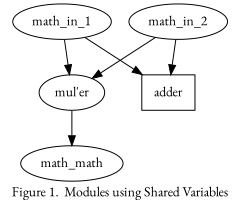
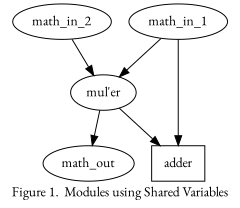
(174, 52) -> (136, 124)
(72, 163) -> (89, 163)
